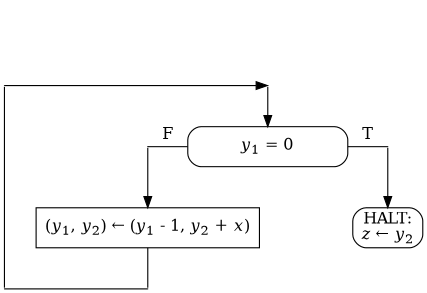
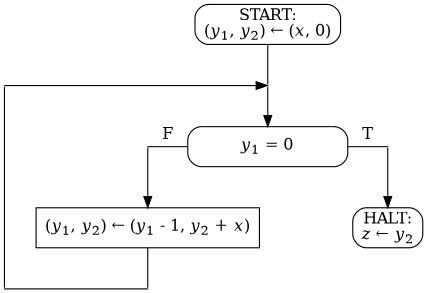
none -> (268, 24)
